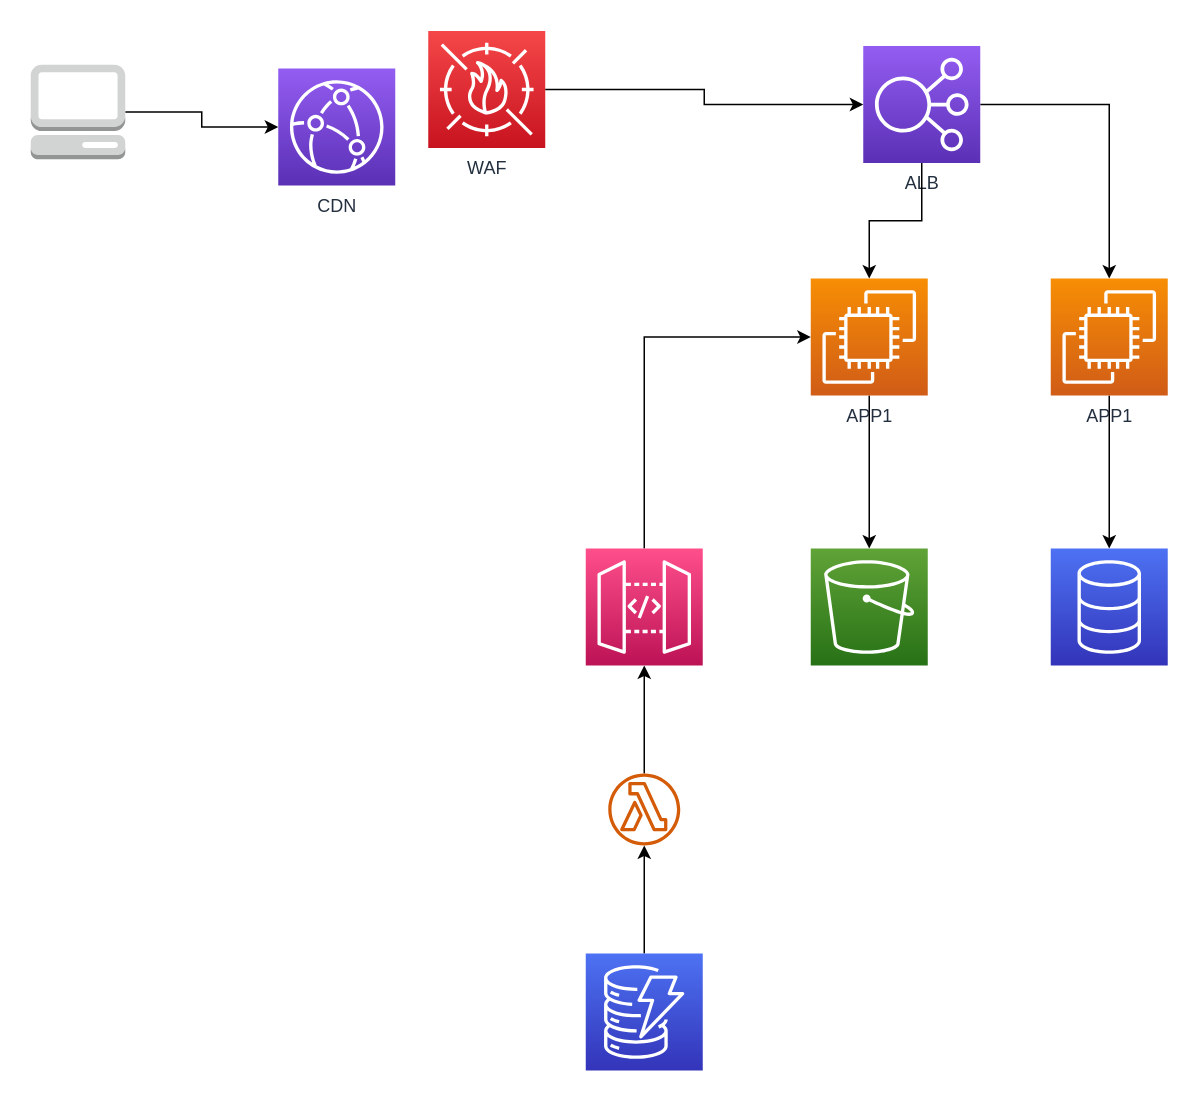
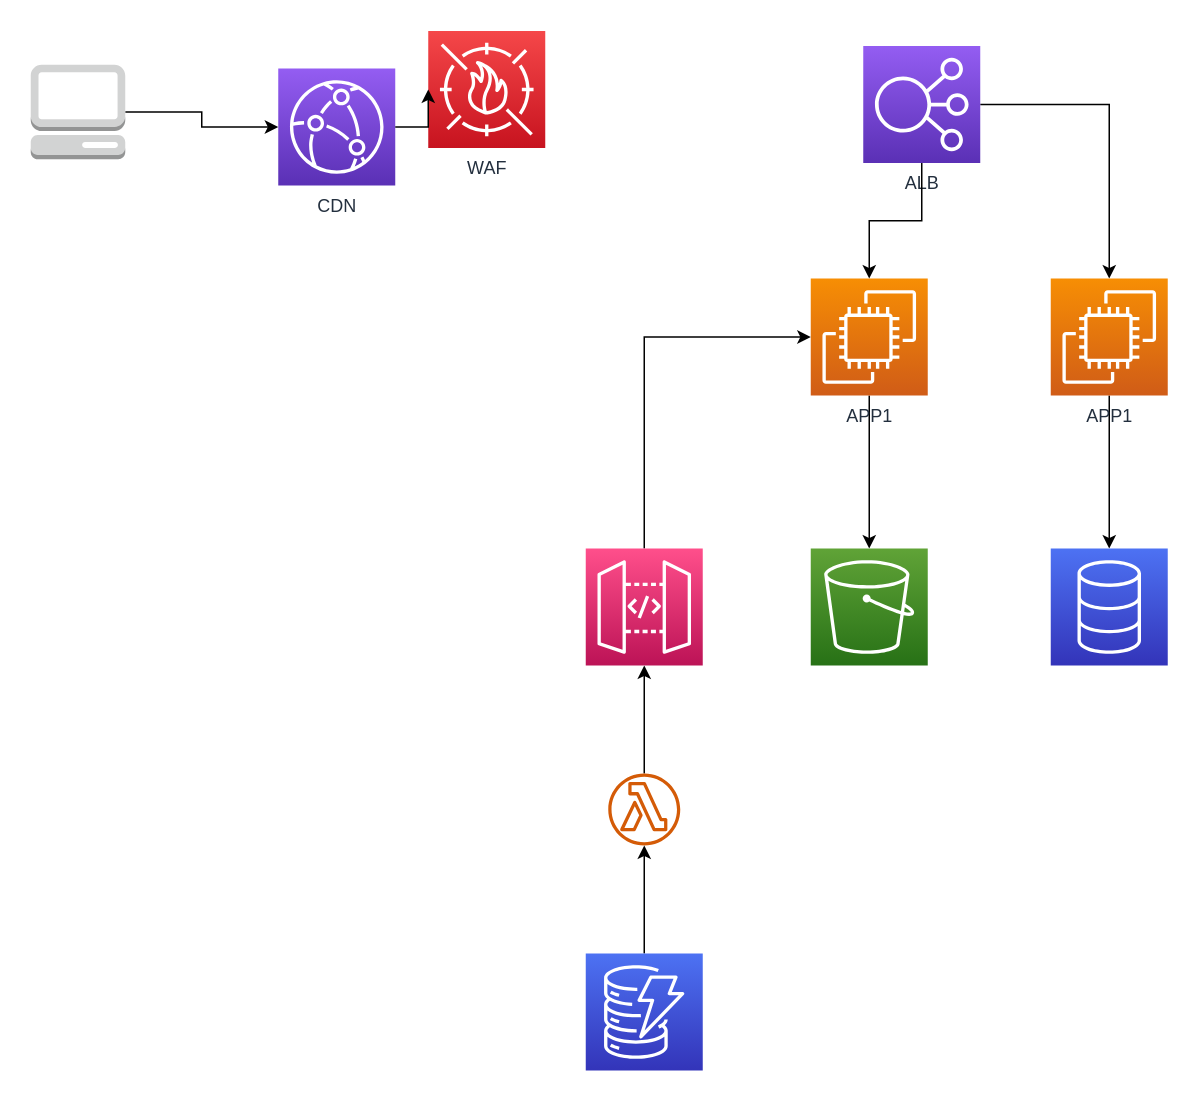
(704, 91) -> none
none -> (425, 127)
